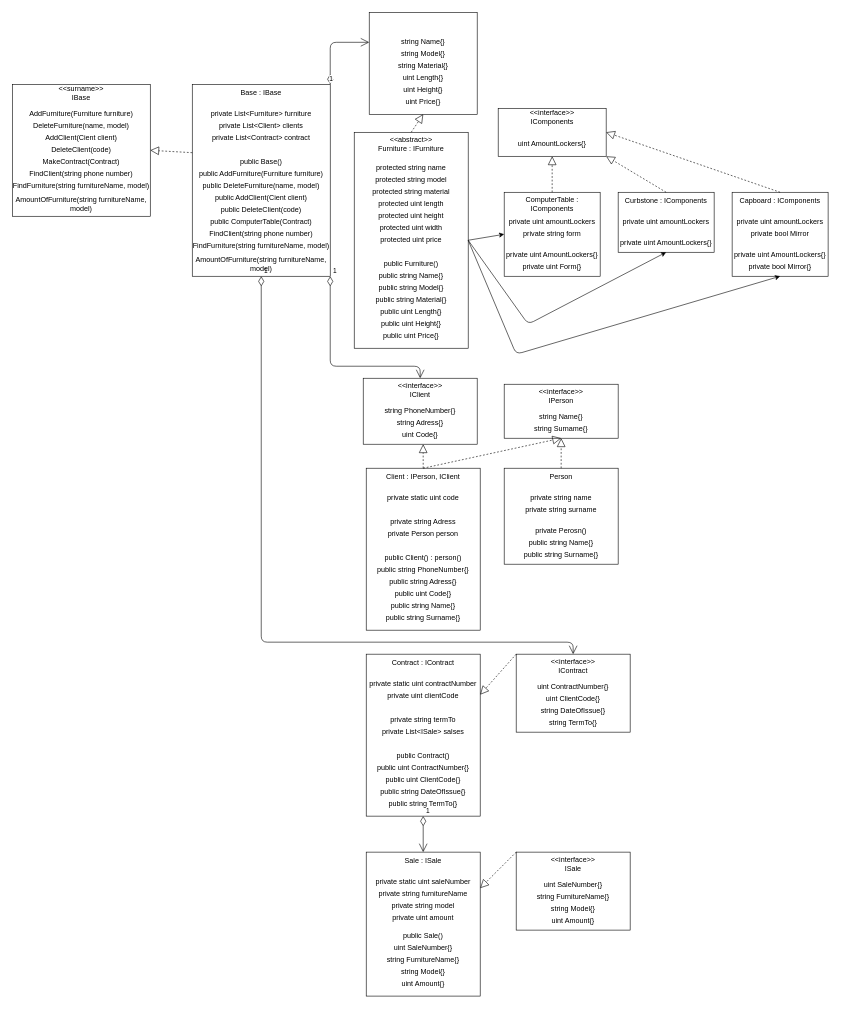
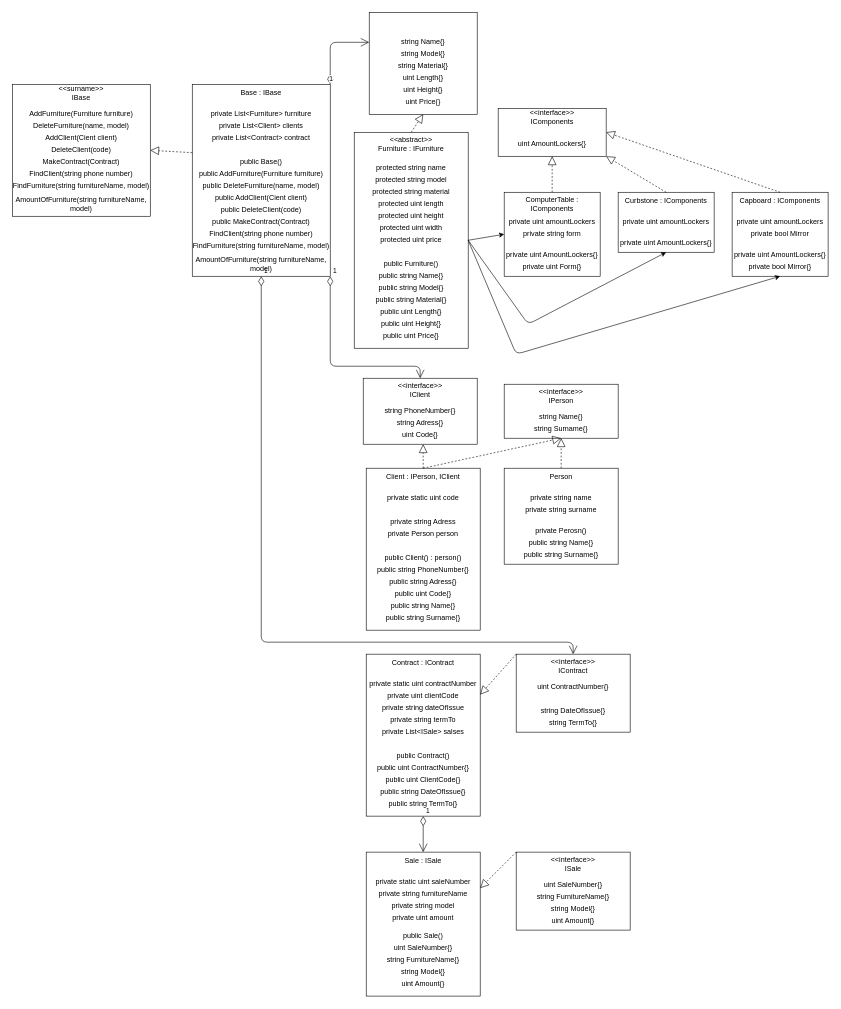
(261, 222) -> (261, 222)
(573, 699) -> none
none -> (423, 708)
